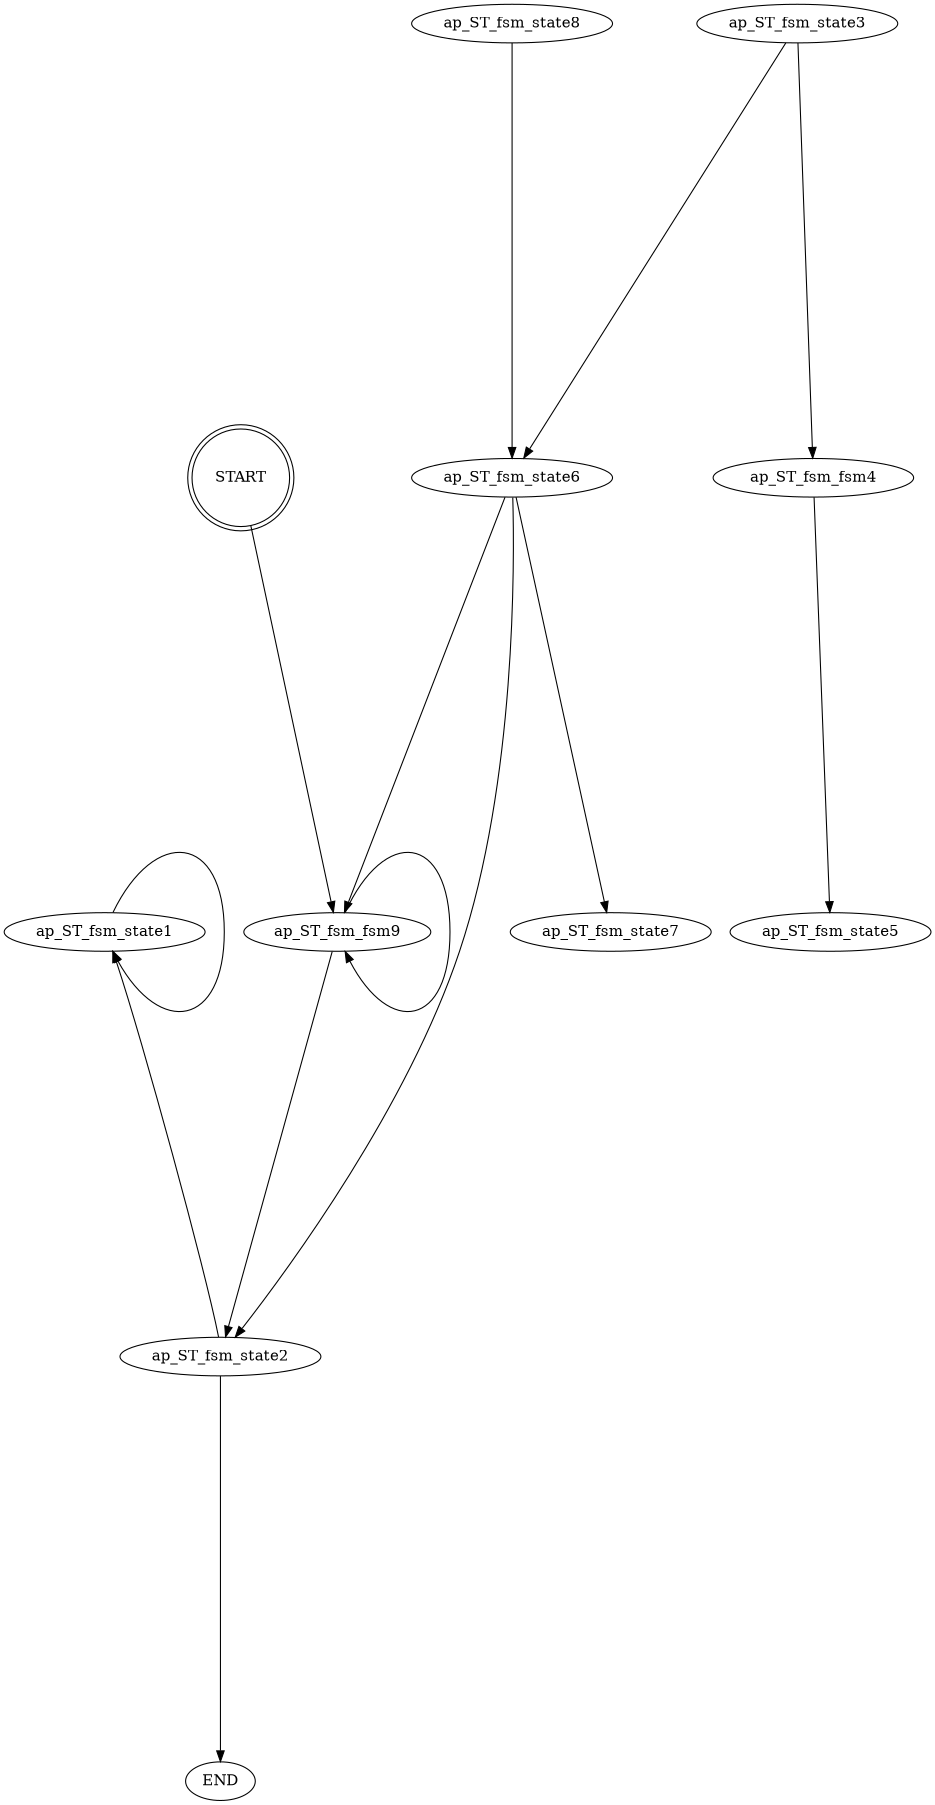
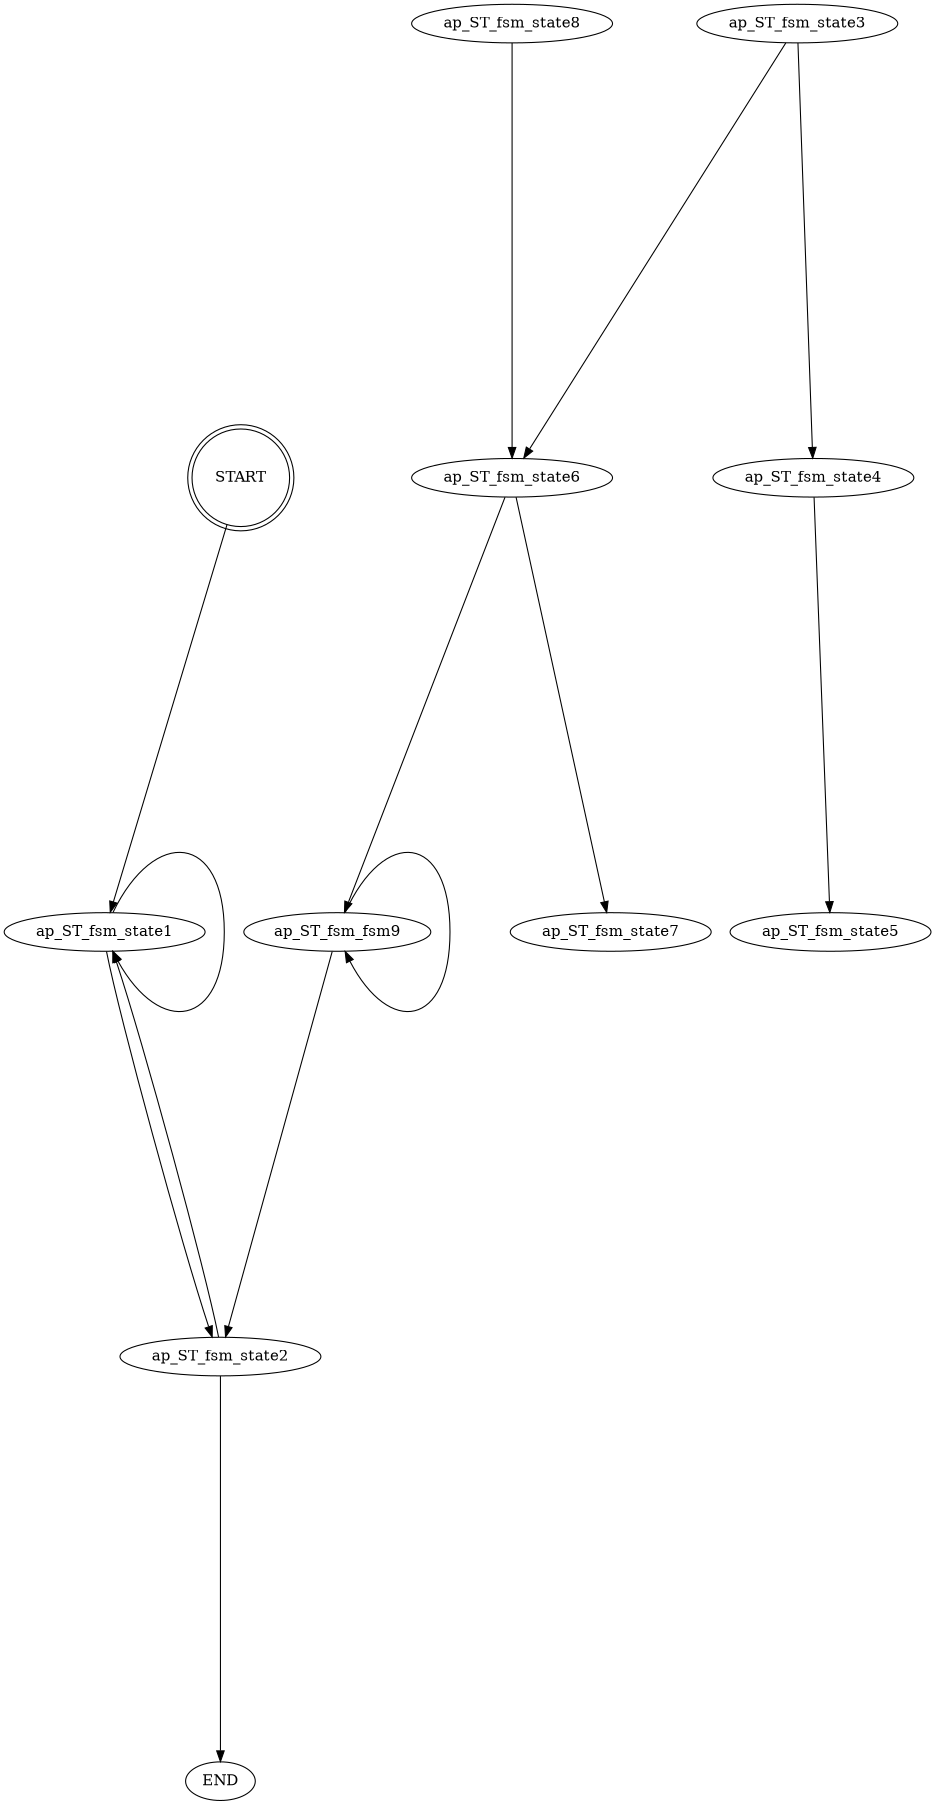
(813, 478) -> (813, 478)
(291, 714) -> (170, 713)
(463, 941) -> (154, 1140)
